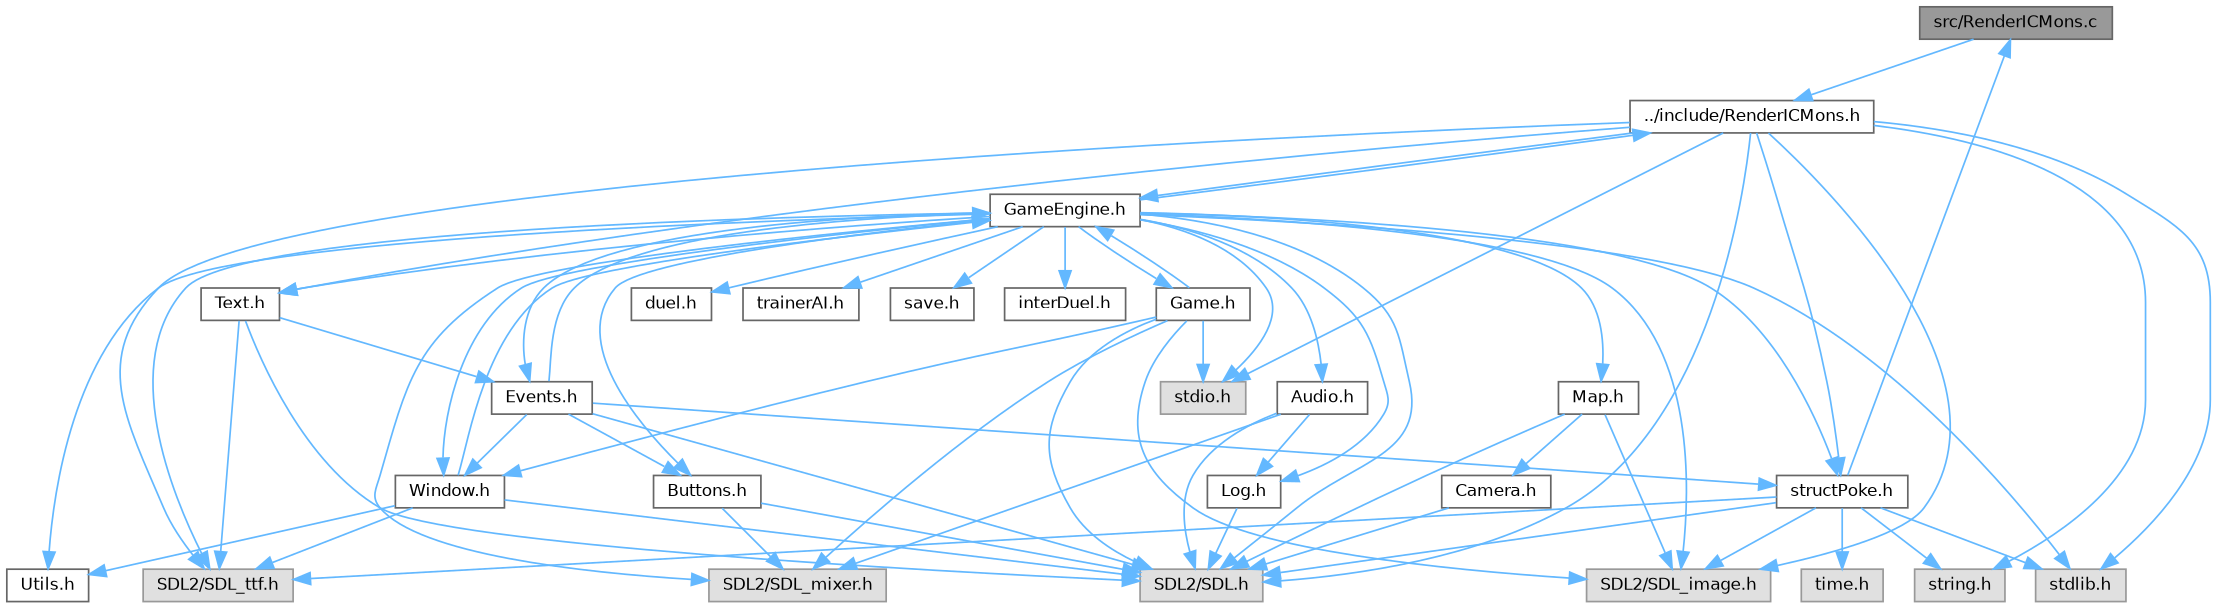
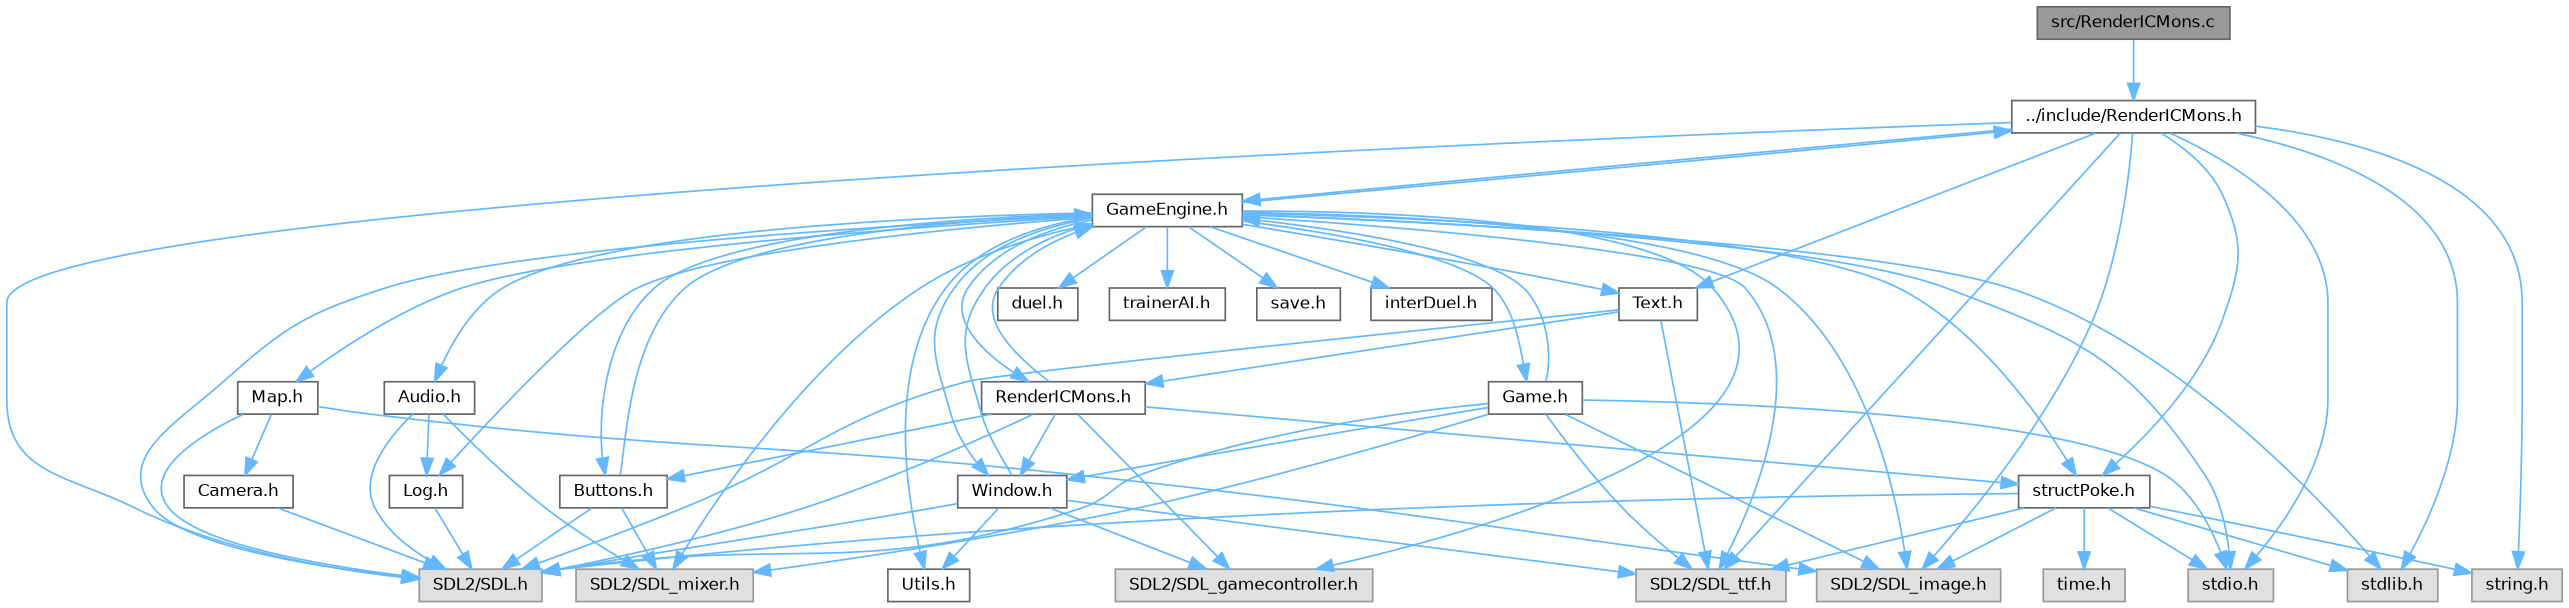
(1926, 266) -> (2150, 534)
none -> (692, 283)
(542, 398) -> (1063, 398)
none -> (1607, 491)
none -> (1244, 585)
